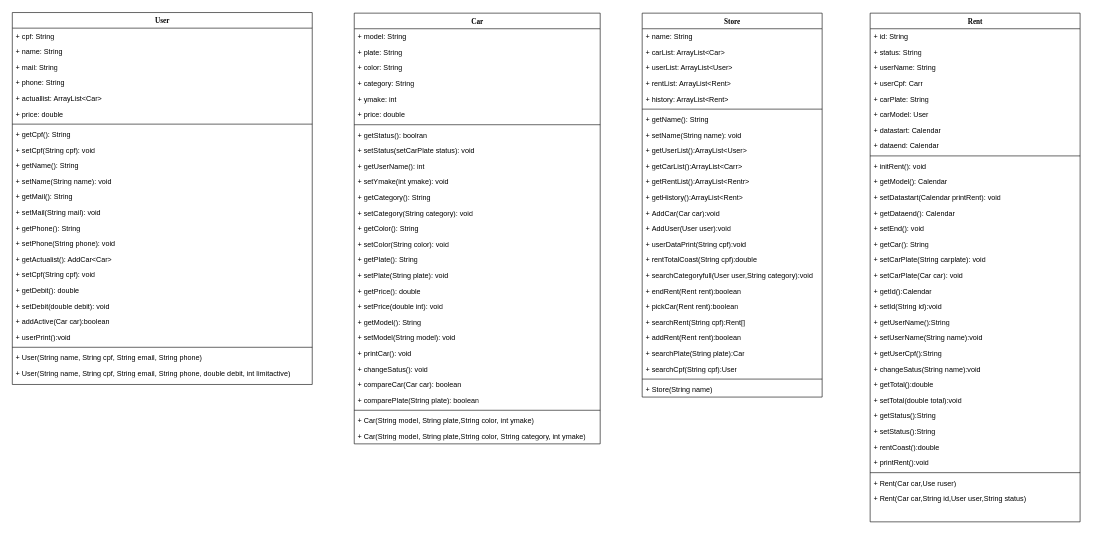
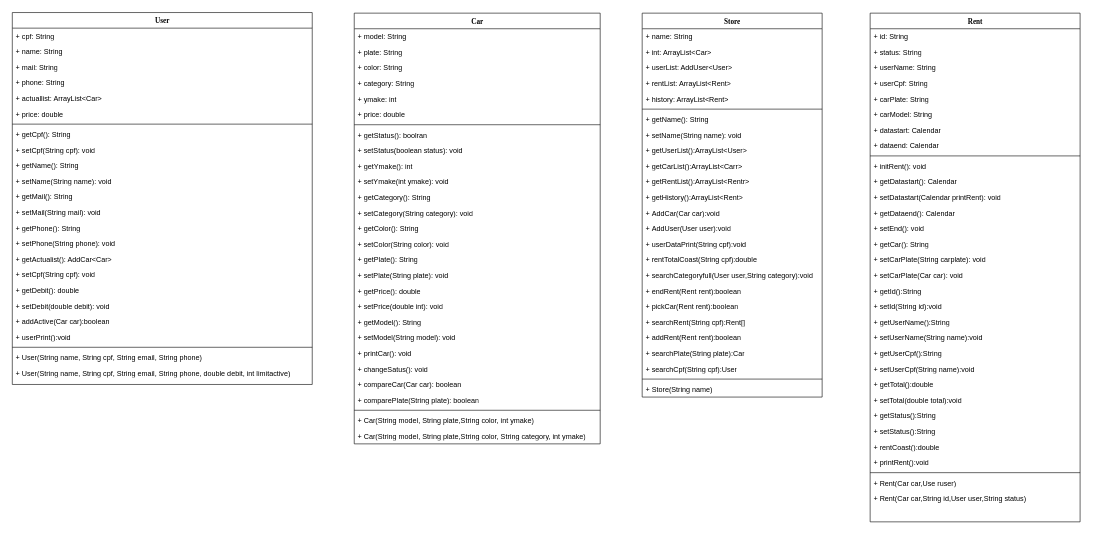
(692, 53) -> (684, 53)
(696, 68) -> (693, 68)
(901, 84) -> (904, 84)
(902, 115) -> (906, 115)
(427, 151) -> (419, 151)
(394, 167) -> (388, 167)
(914, 182) -> (923, 182)
(907, 291) -> (903, 291)
(932, 369) -> (930, 369)
